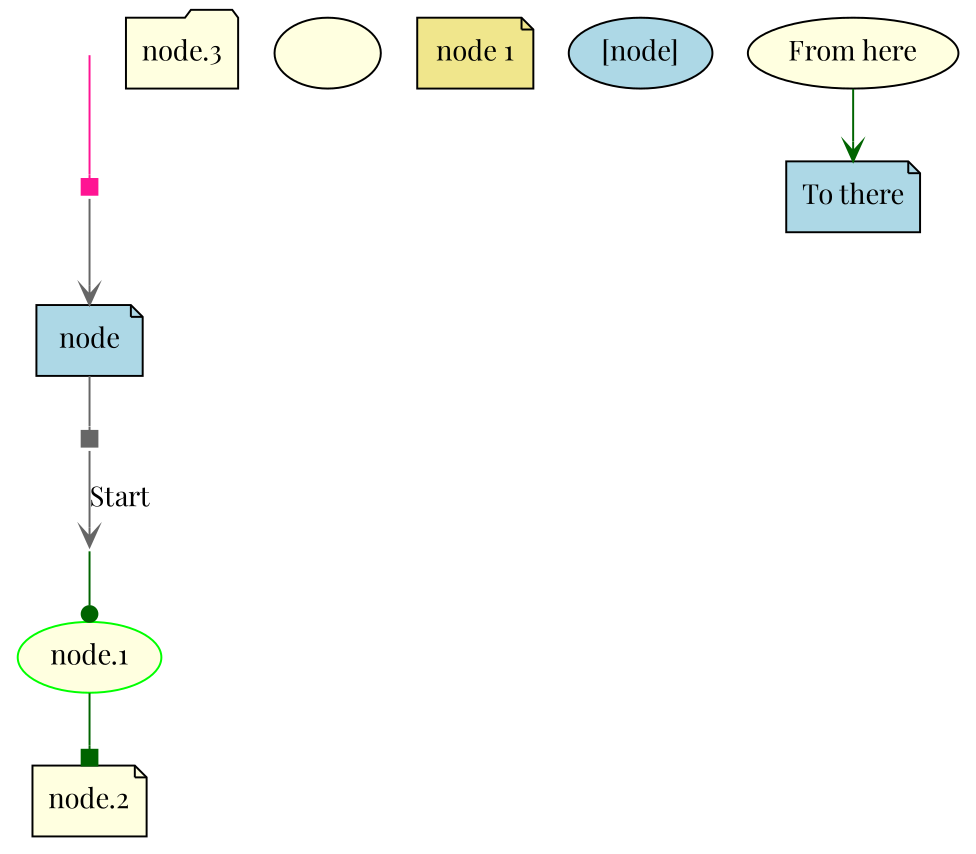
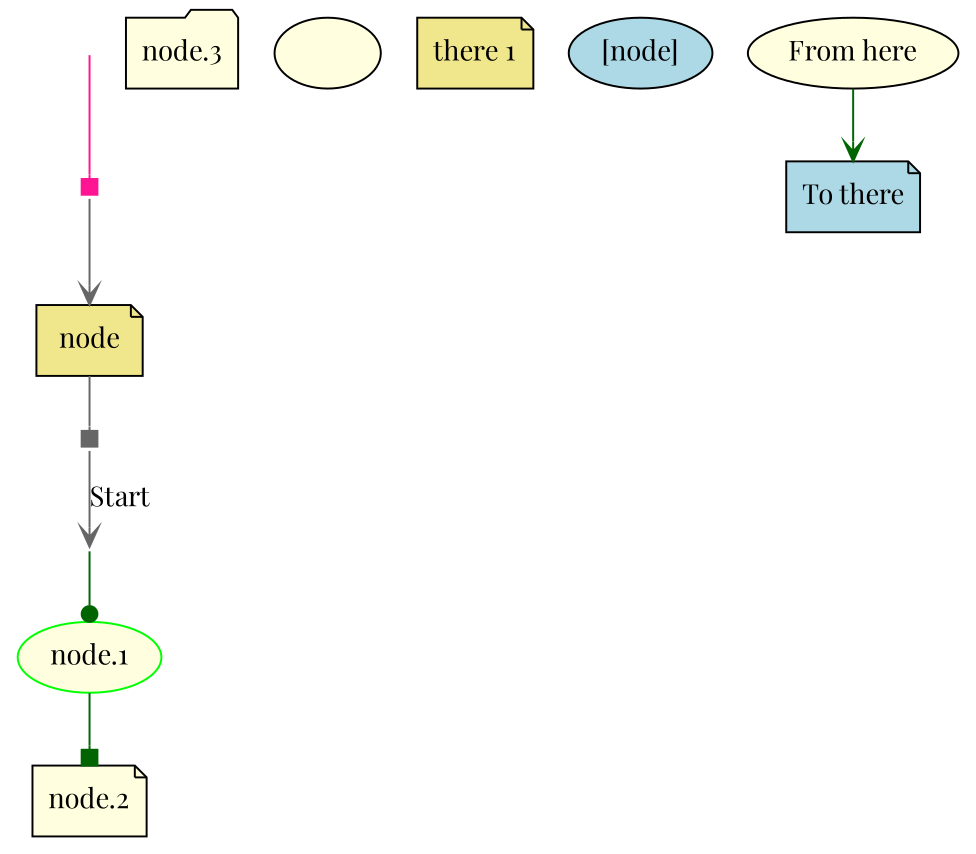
(475, 53) -> (475, 53)
(90, 340) -> (90, 340)
